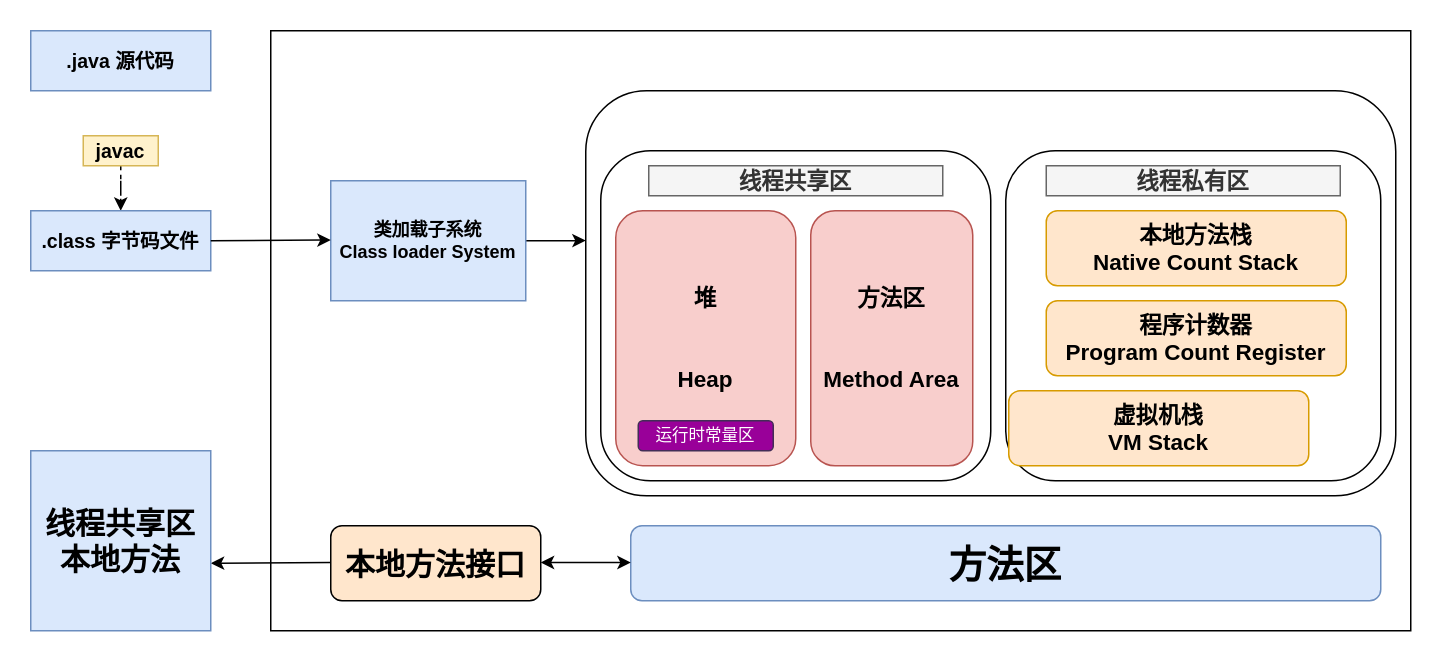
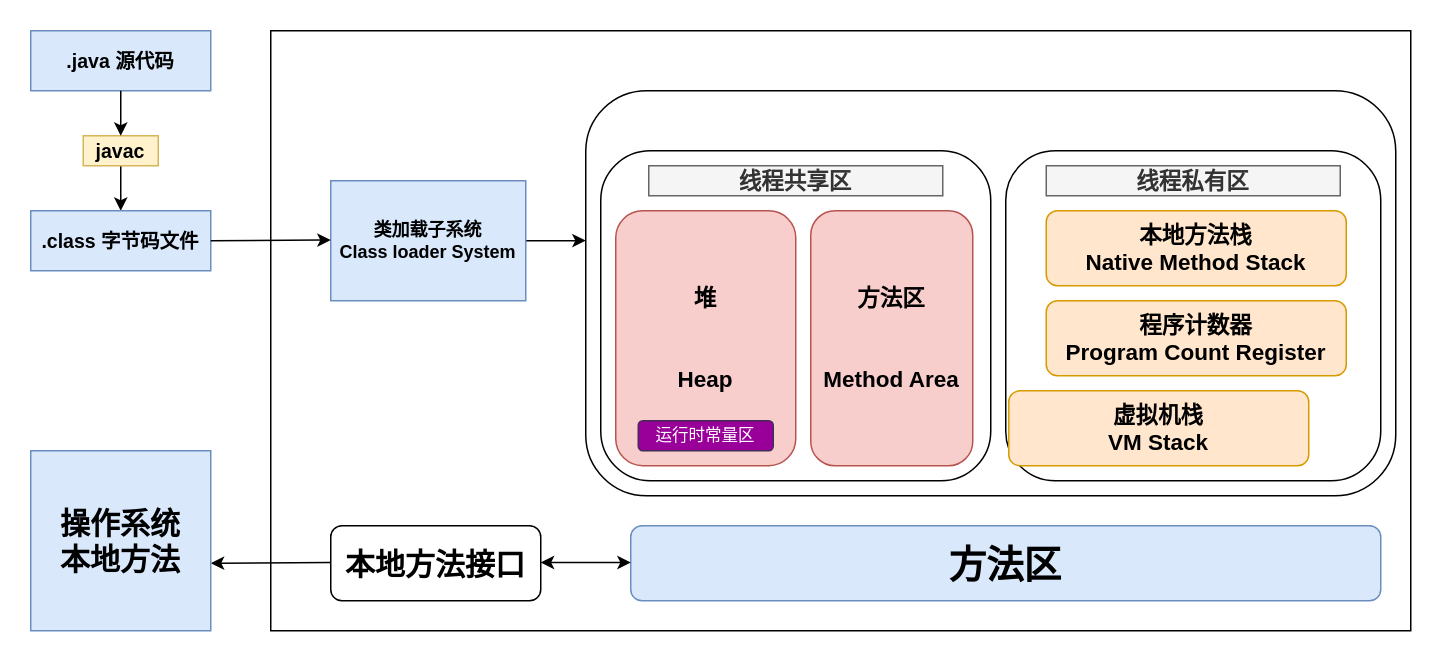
none -> (121, 119)
(121, 175) -> (121, 175)
(1196, 248) -> (1196, 248)
(121, 541) -> (121, 541)
(436, 563) -> (436, 563)
